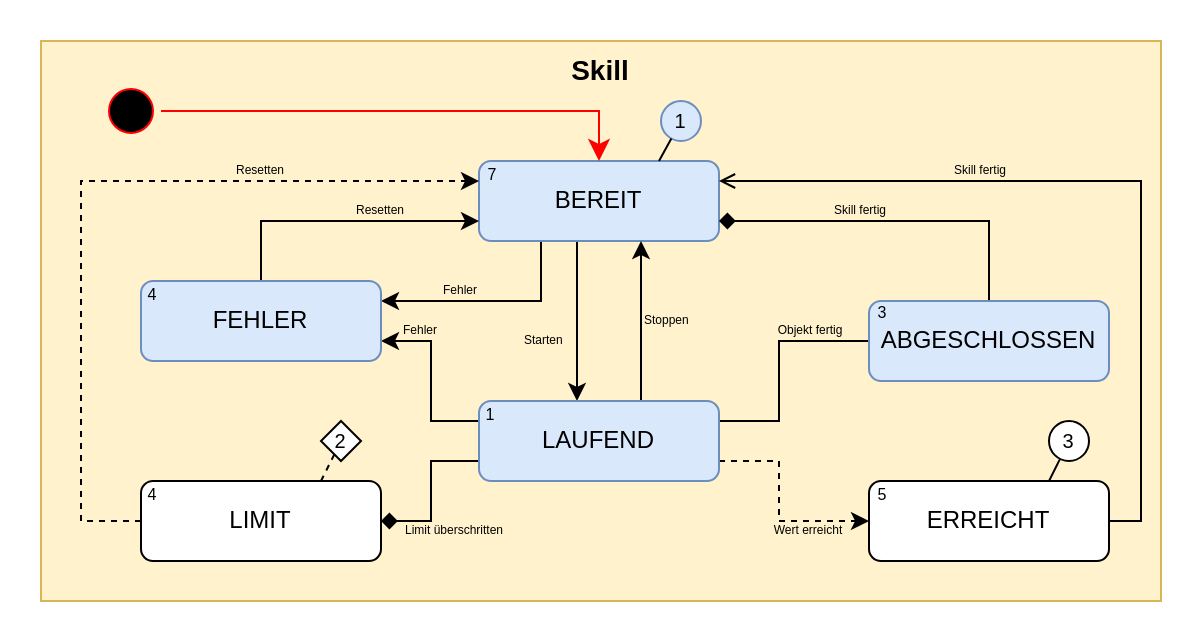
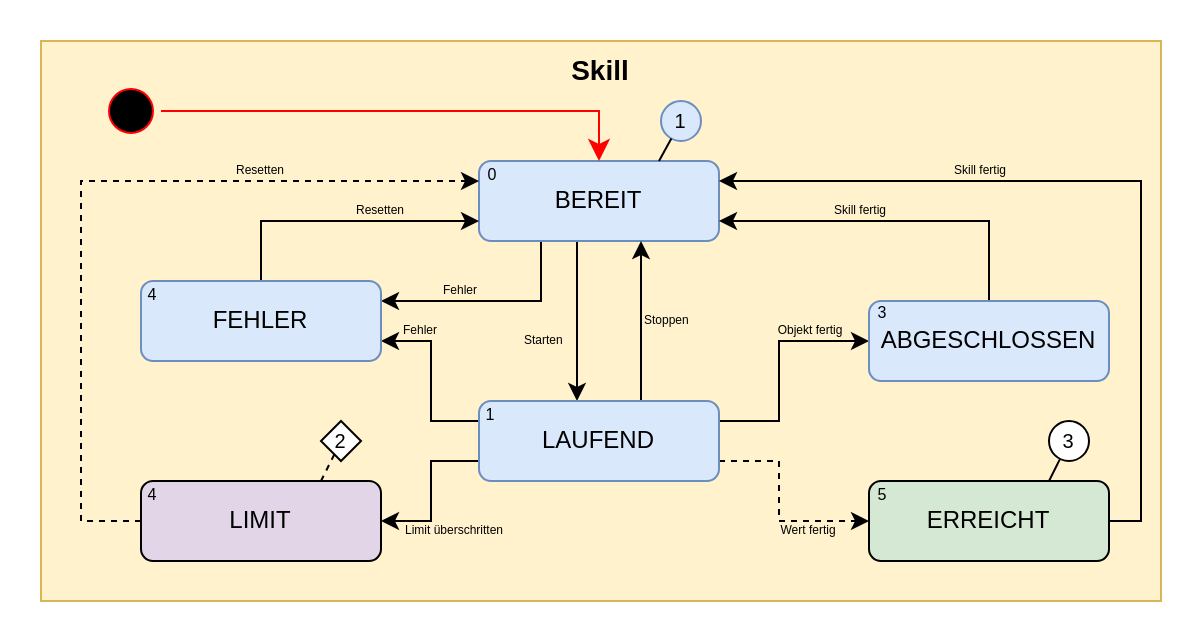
(493, 175) -> (493, 175)
(730, 181) -> (734, 181)
(735, 221) -> (734, 221)
(859, 341) -> (854, 341)
(261, 521) -> (261, 521)
(397, 521) -> (396, 521)
(989, 521) -> (989, 521)
(809, 531) -> (809, 531)
